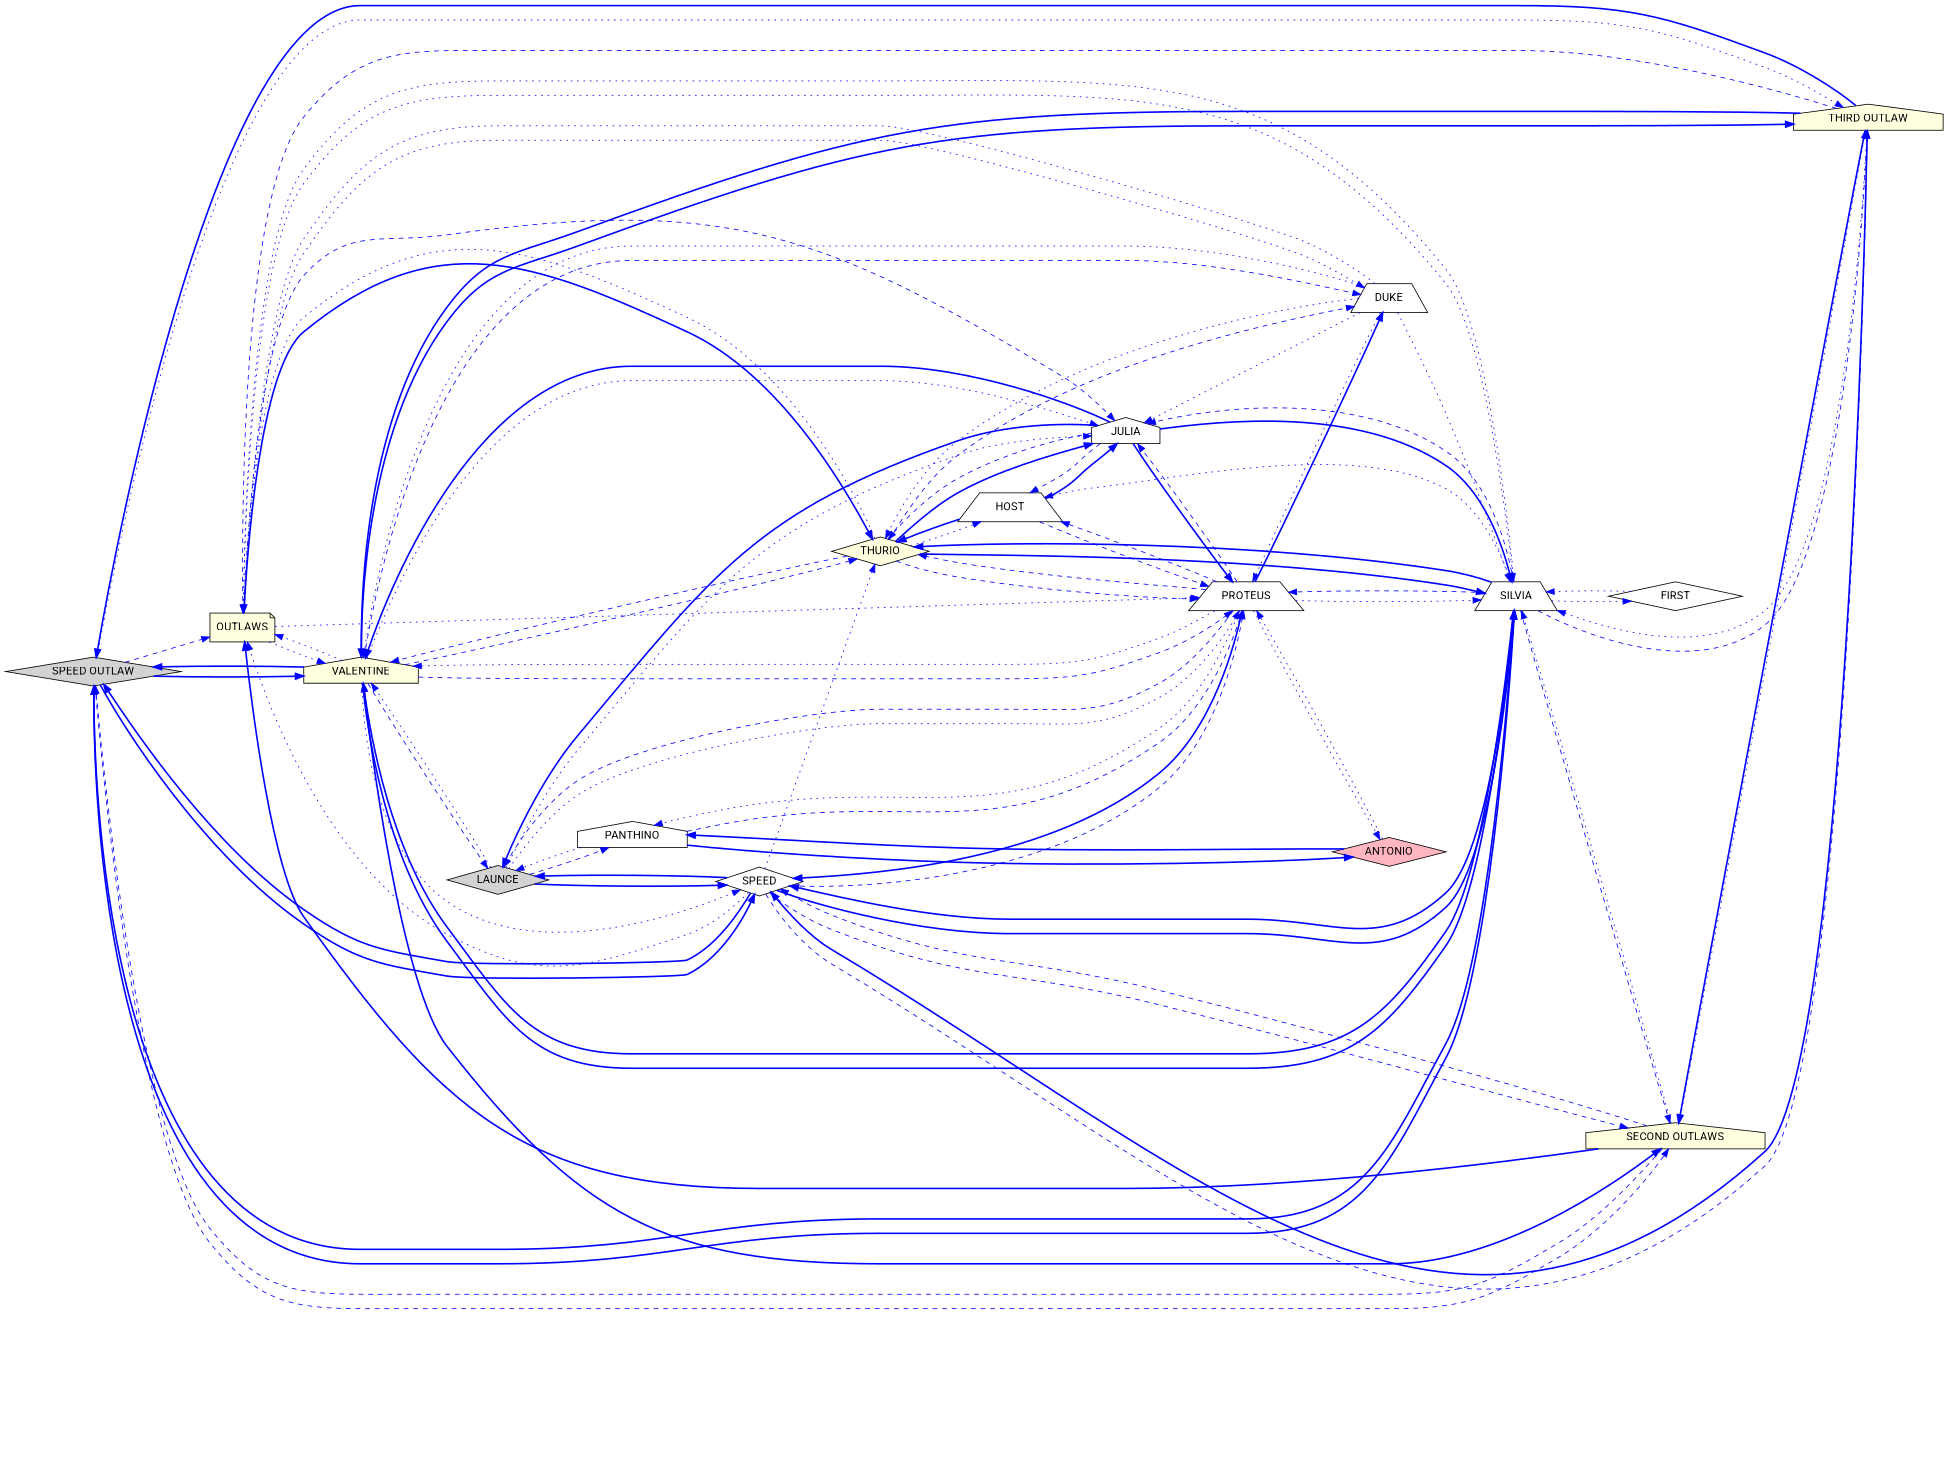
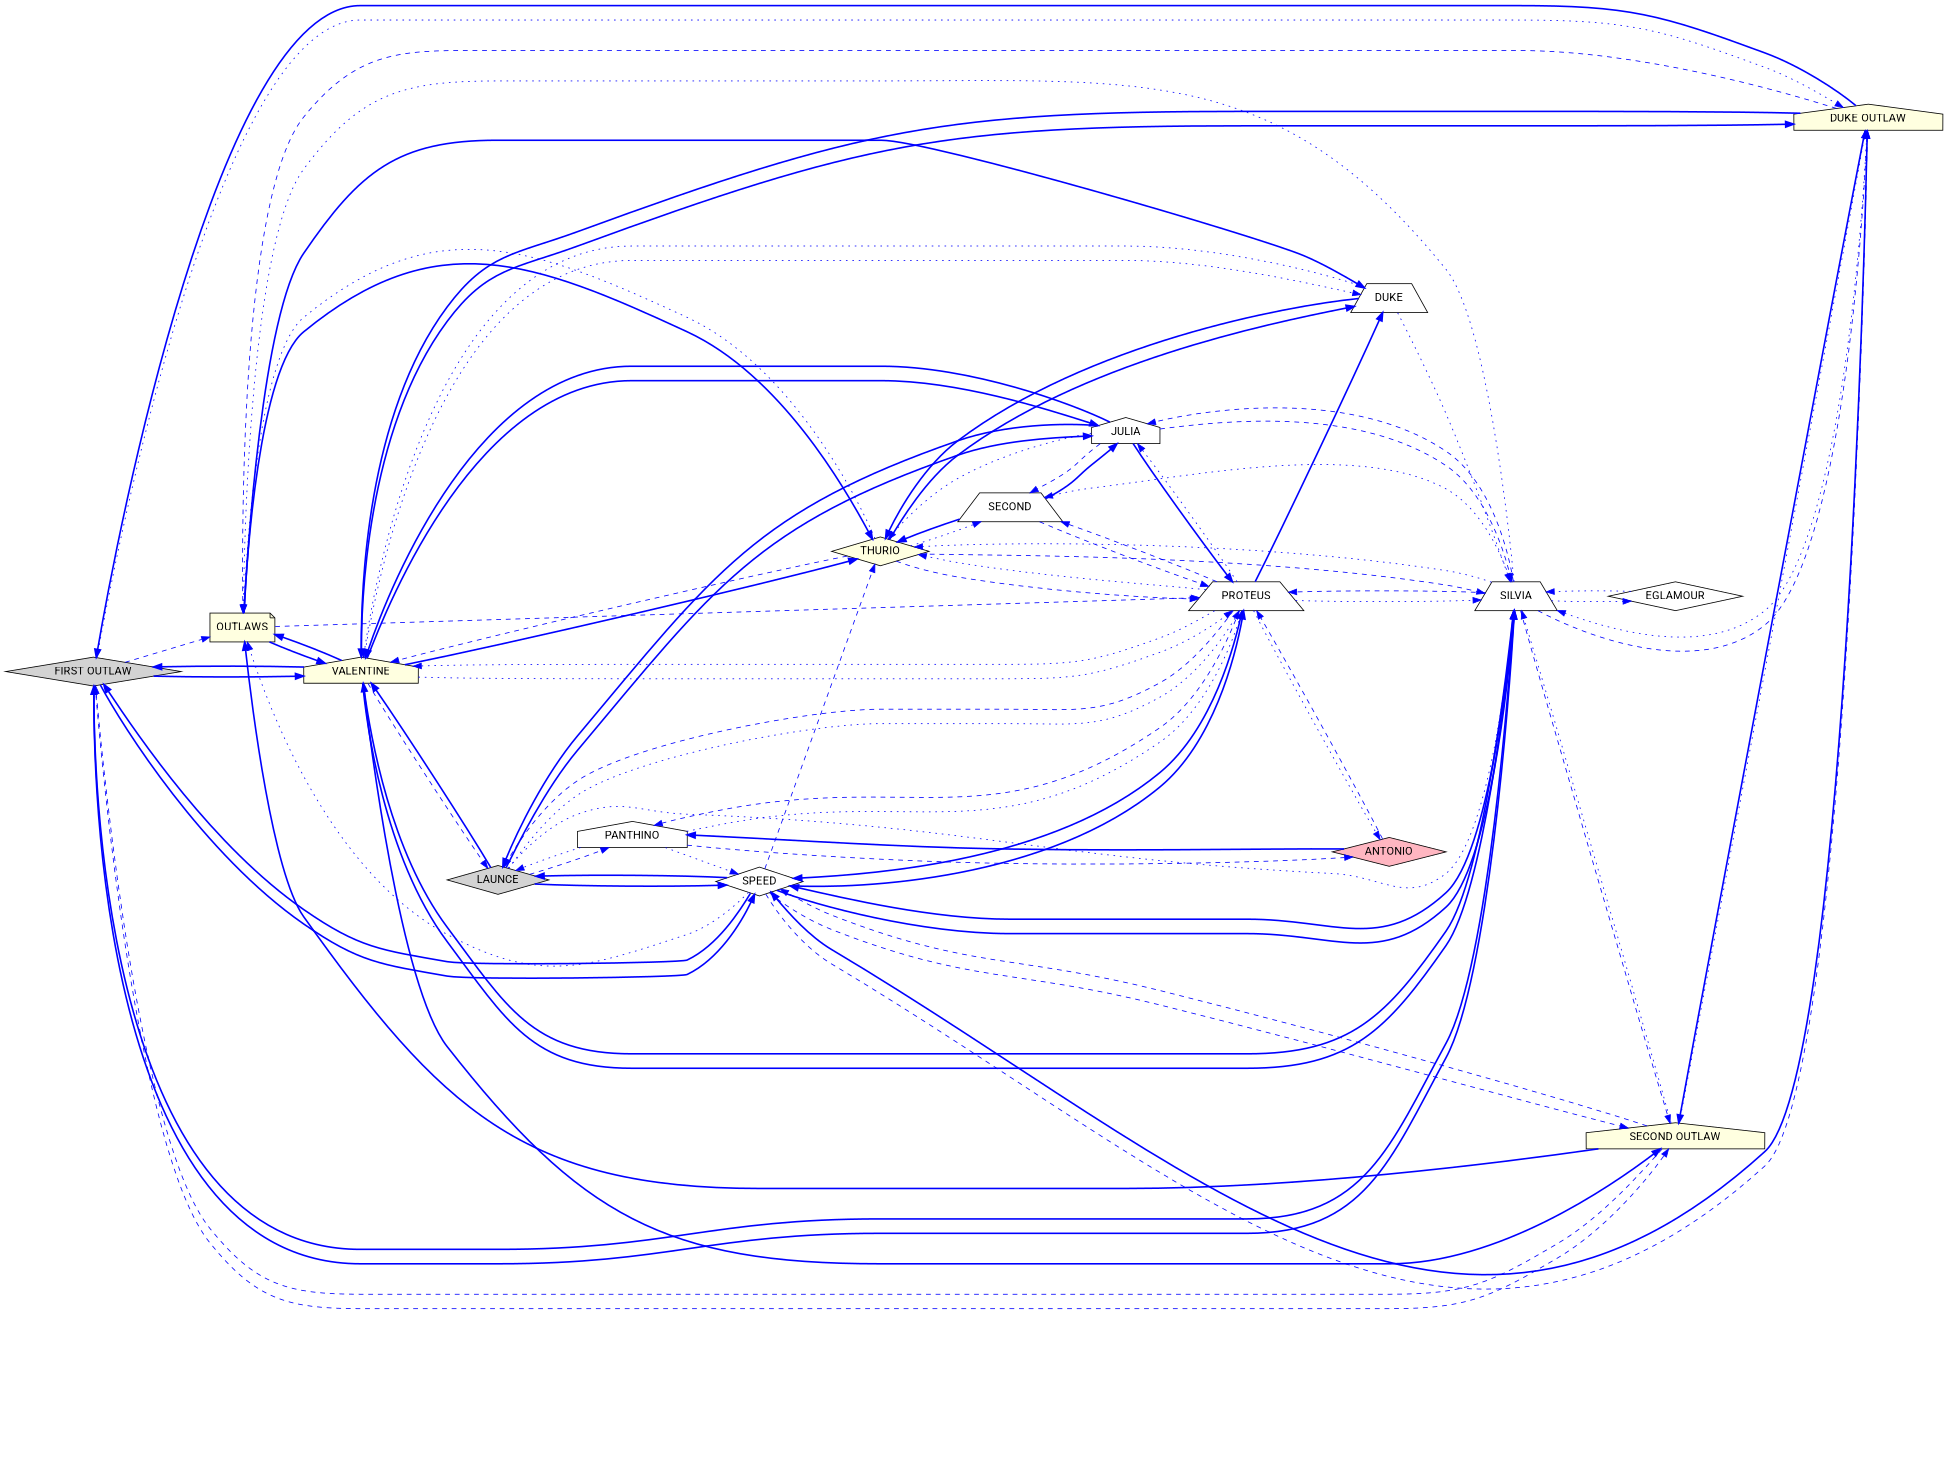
(821, 95) -> (1132, 858)
(1868, 119) -> (1868, 119)
(645, 126) -> none
(637, 140) -> (637, 140)
(552, 223) -> none
(736, 260) -> (736, 260)
(1096, 366) -> (1096, 366)
(1256, 366) -> none
(661, 381) -> (661, 381)
(1093, 381) -> (1093, 381)
(1370, 433) -> (1370, 433)
(1317, 443) -> none
(983, 466) -> (983, 466)
(983, 480) -> none
(1010, 507) -> (1010, 507)
(1191, 515) -> (1191, 515)
(1223, 549) -> (1223, 549)
(1199, 561) -> (1199, 561)
(738, 572) -> (738, 572)
(1066, 577) -> (1066, 577)
(1675, 596) -> (1675, 596)
(733, 612) -> (733, 612)
(594, 623) -> (594, 623)
(312, 648) -> (312, 648)
(293, 652) -> (293, 652)
(93, 672) -> (93, 672)
(808, 679) -> (808, 679)
(818, 720) -> (818, 720)
(1323, 728) -> (1323, 728)
(434, 778) -> (434, 778)
(989, 794) -> (989, 794)
(1004, 807) -> (1004, 807)
(1074, 838) -> (1074, 838)
(1032, 864) -> (1032, 864)
(472, 914) -> (698, 859)
(1675, 1137) -> (1675, 1137)
